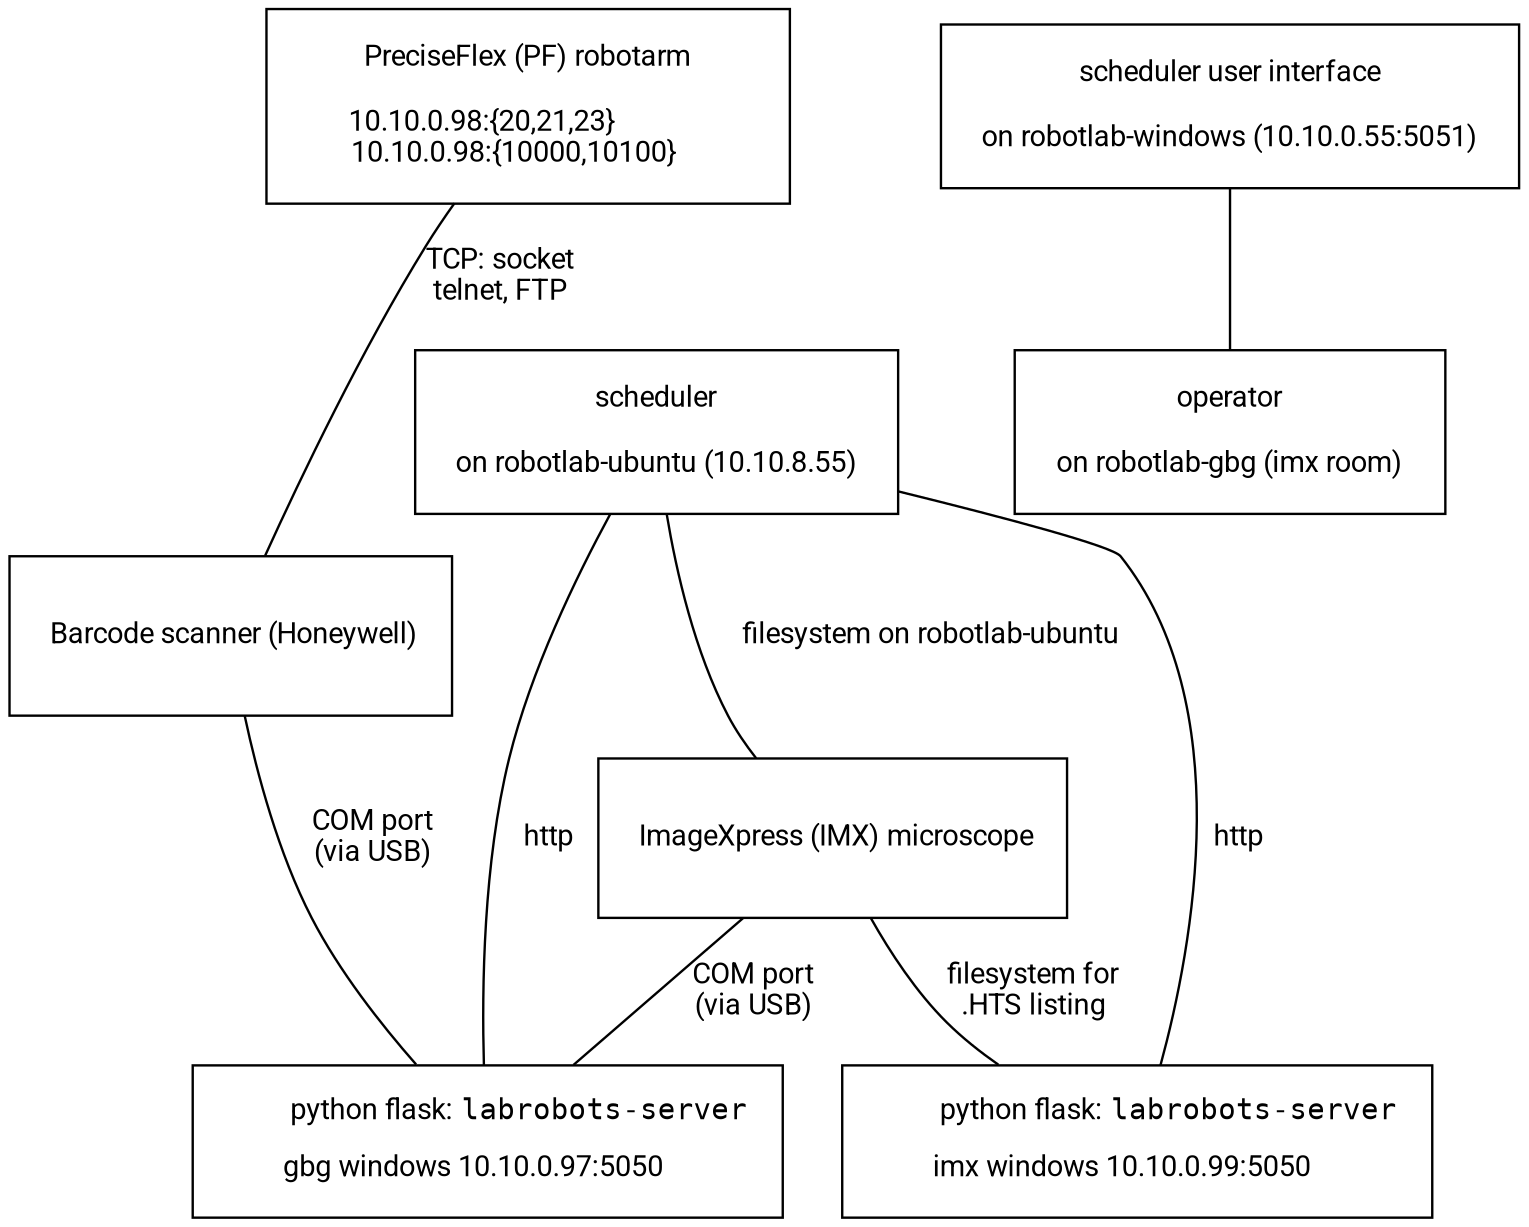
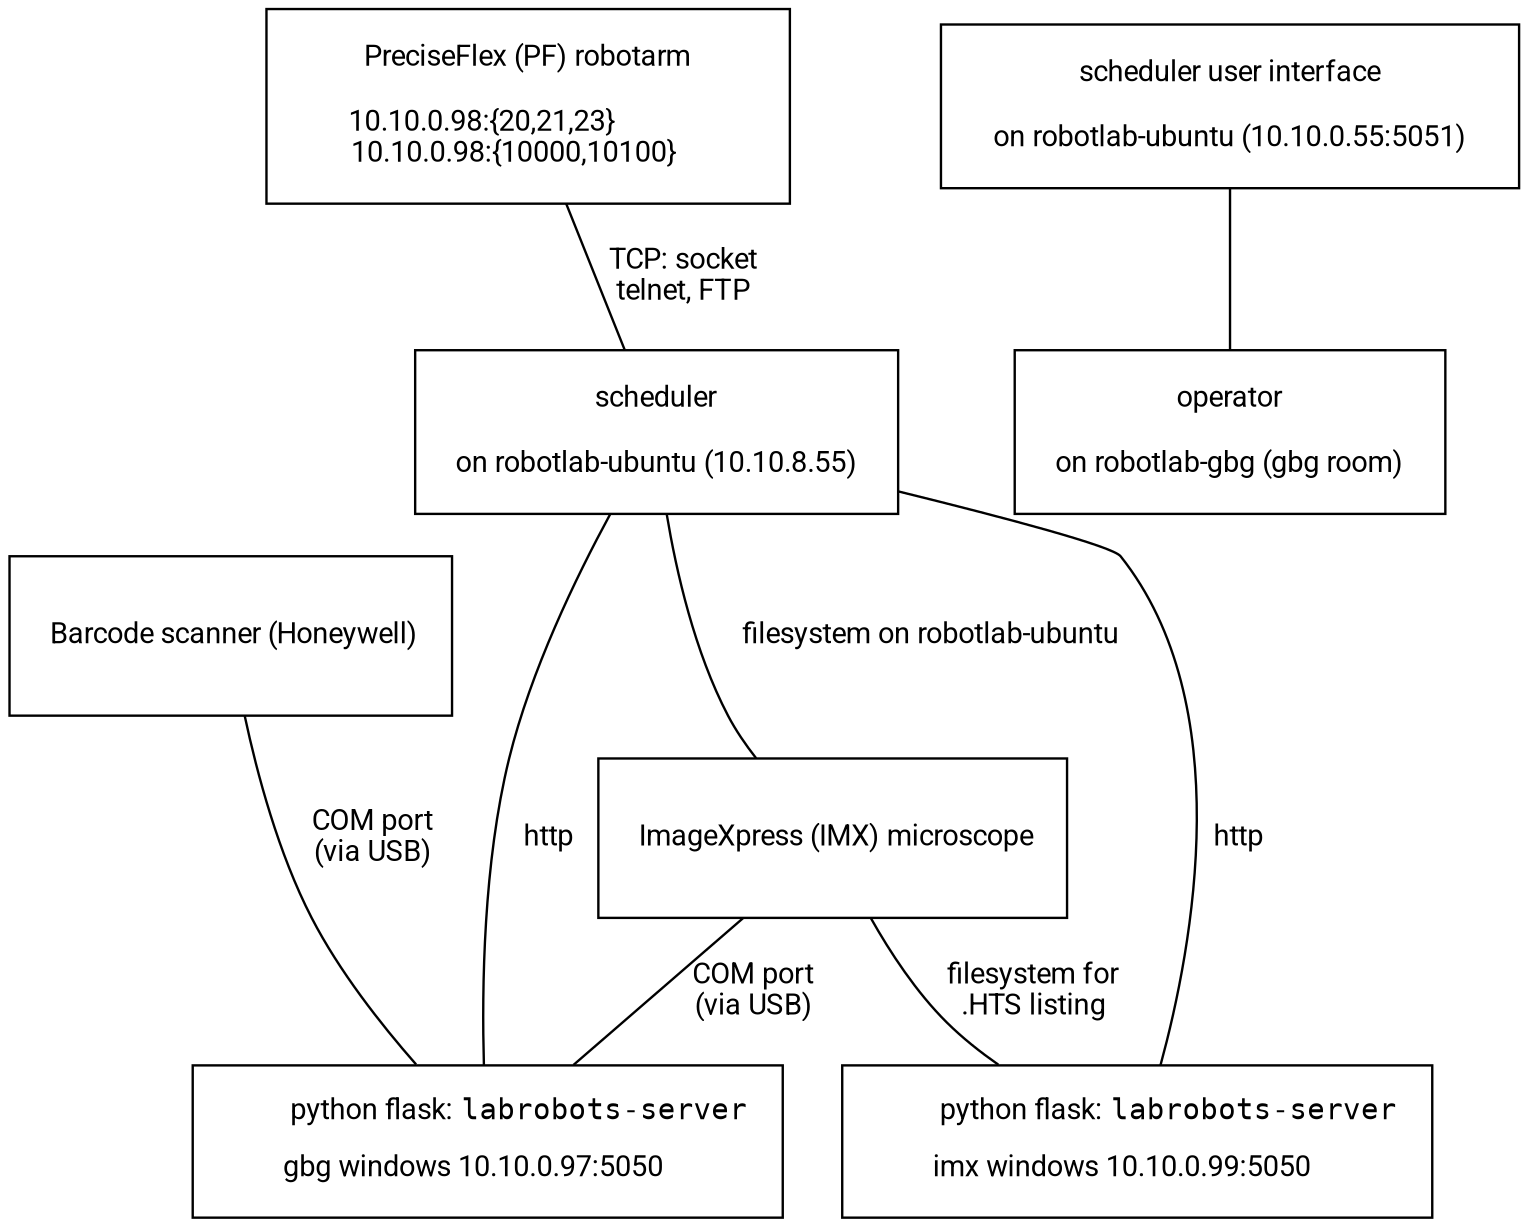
(1230, 138) -> (1230, 138)
(353, 376) -> (595, 277)
(1230, 463) -> (1230, 463)
